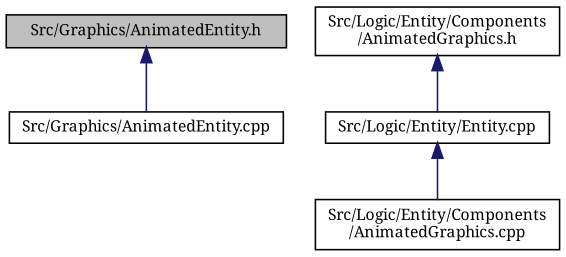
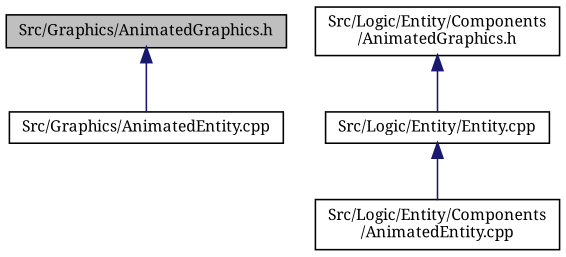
(146, 31) -> (146, 31)
(437, 225) -> (437, 225)
